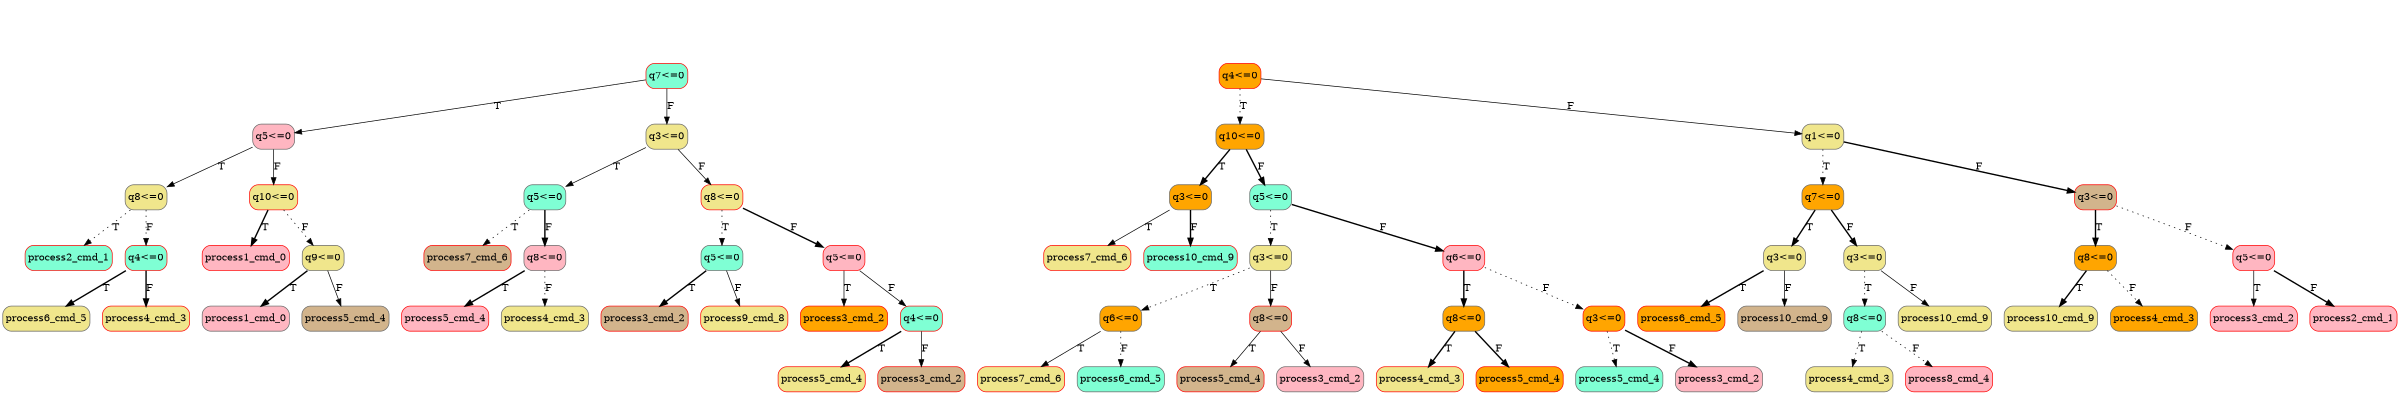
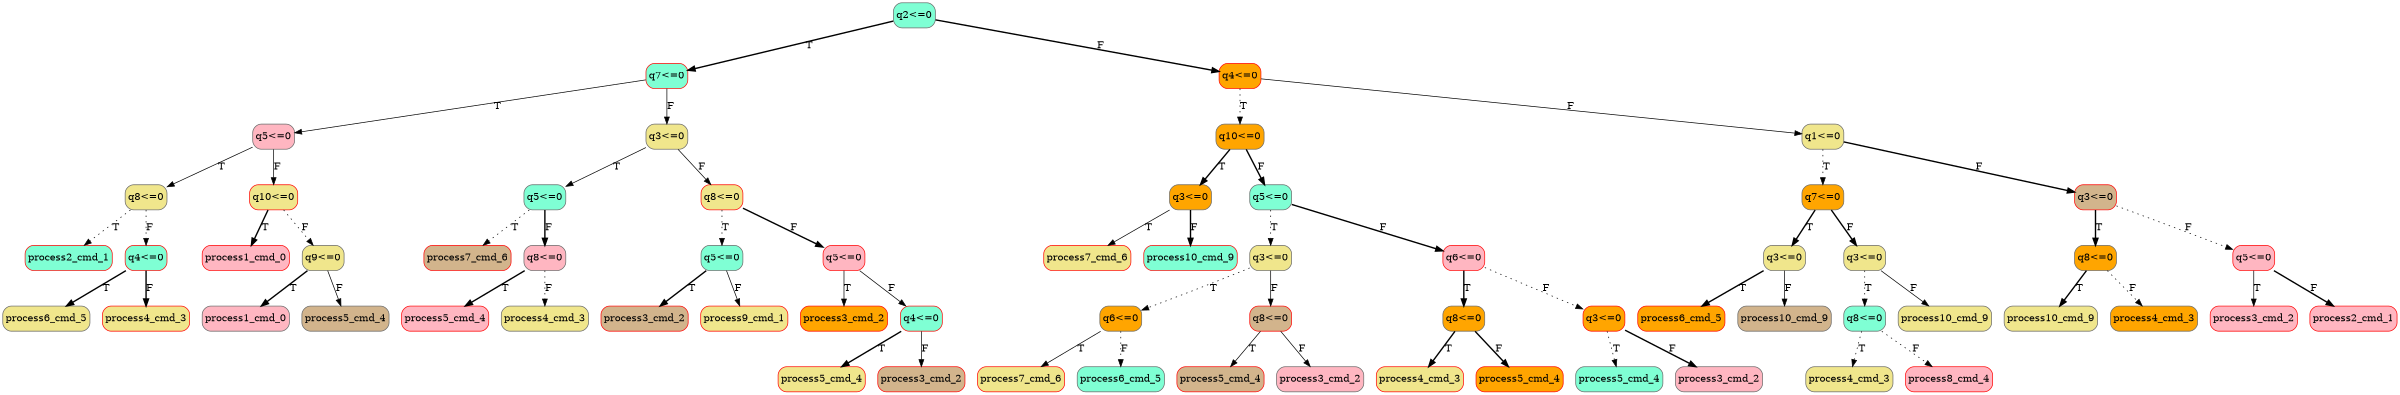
none -> (914, 15)
(744, 319) -> (744, 319)
